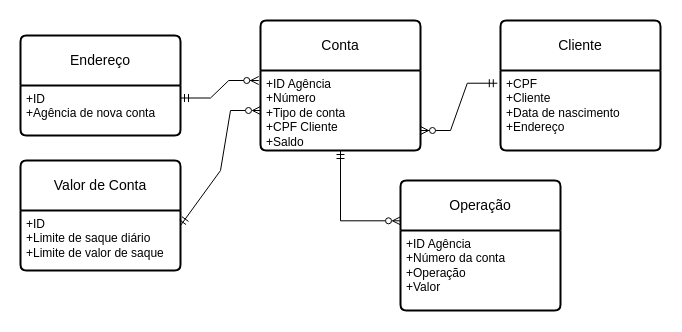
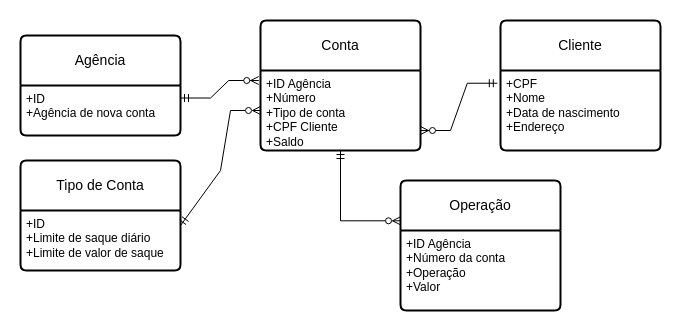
(101, 61) -> (101, 61)
(566, 106) -> (566, 106)
(101, 186) -> (101, 186)
